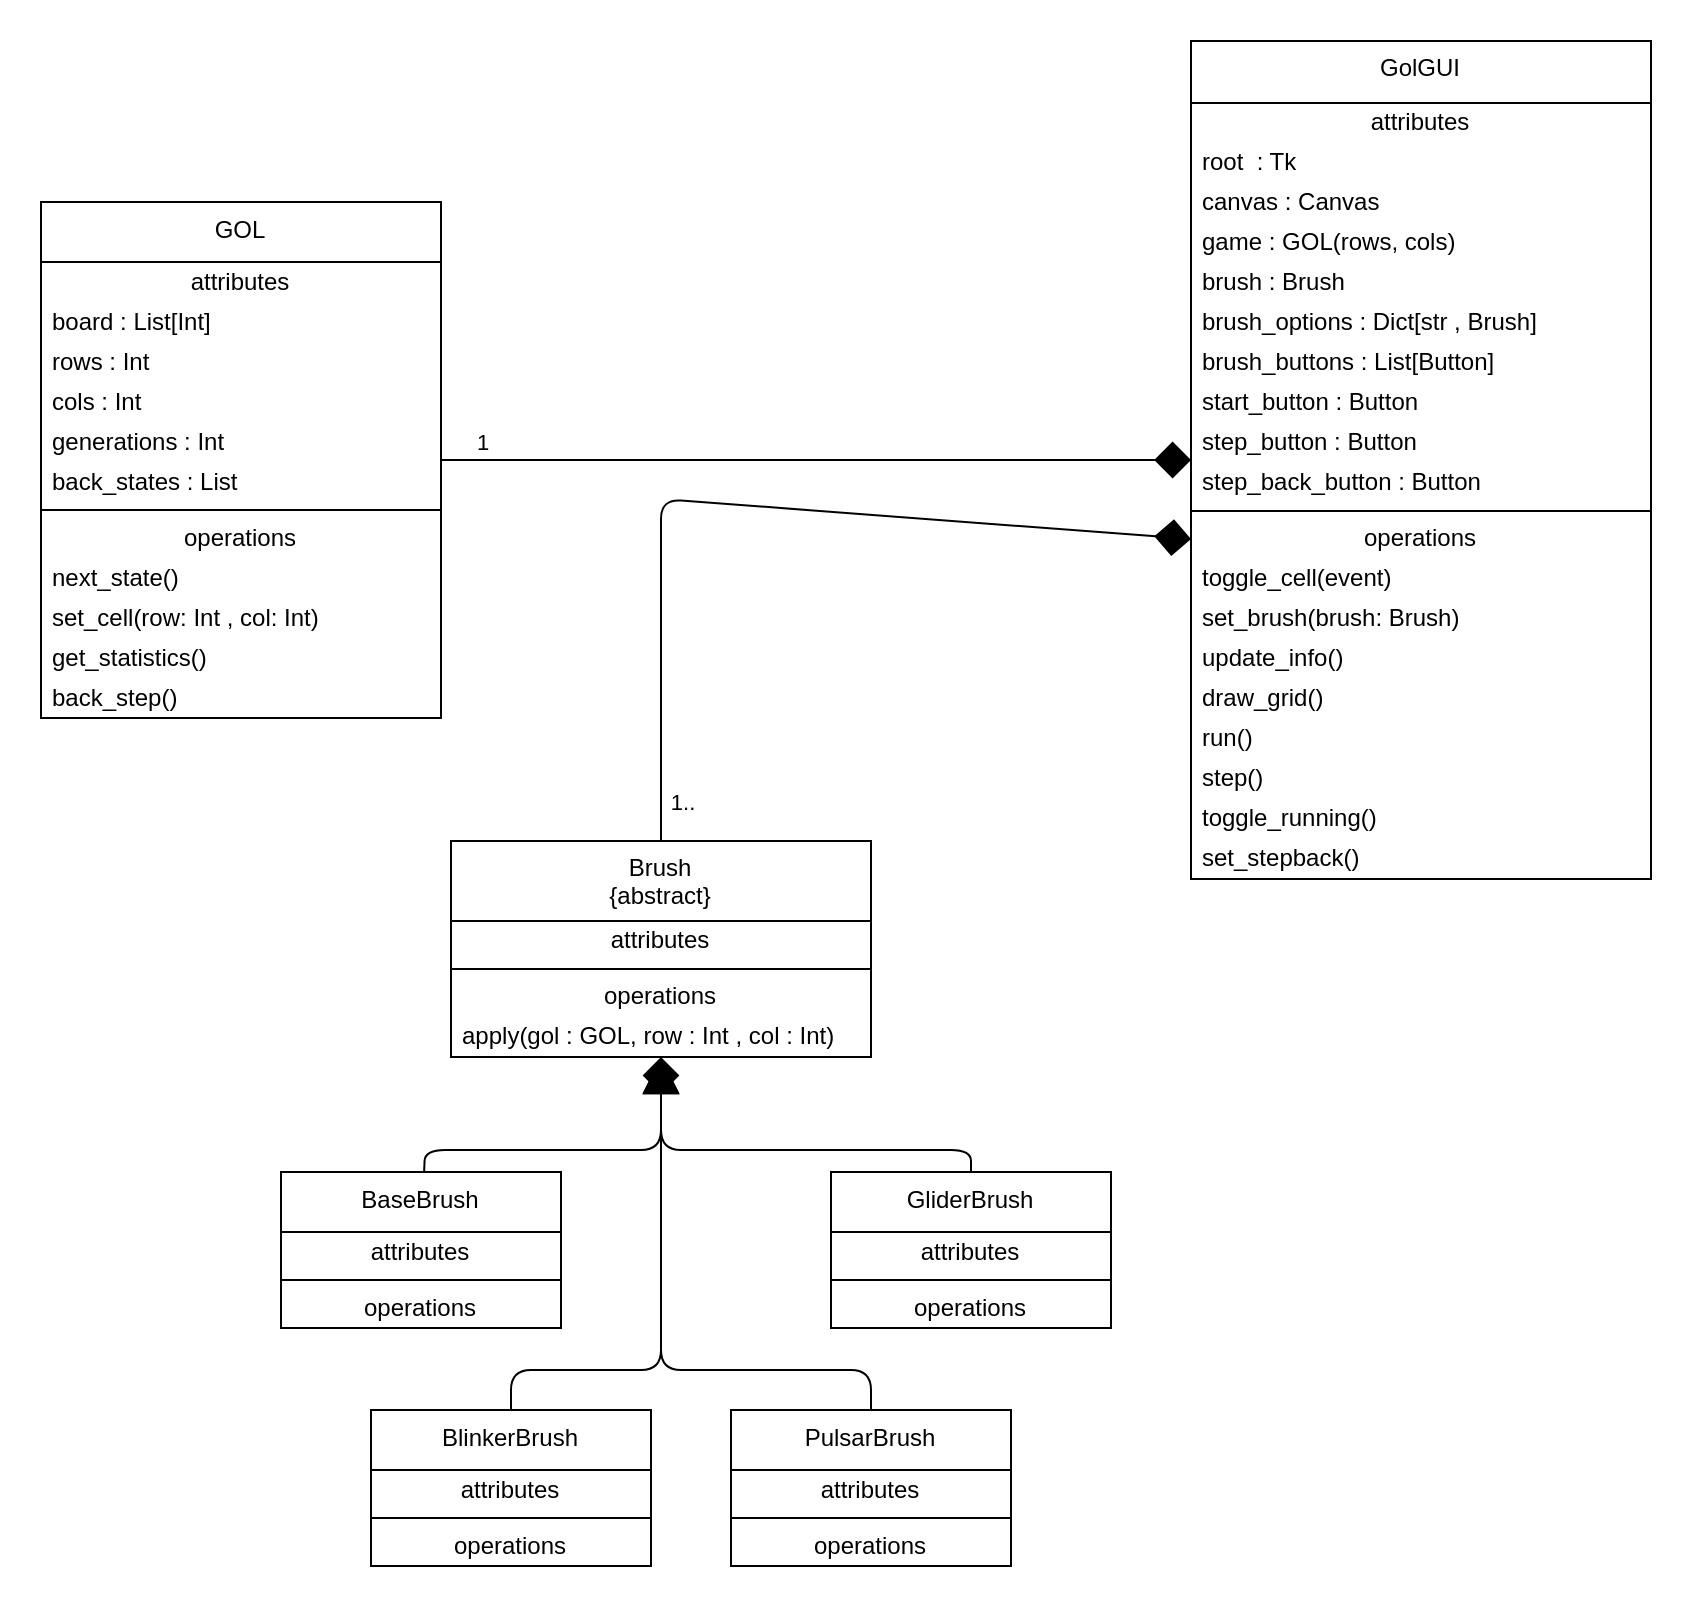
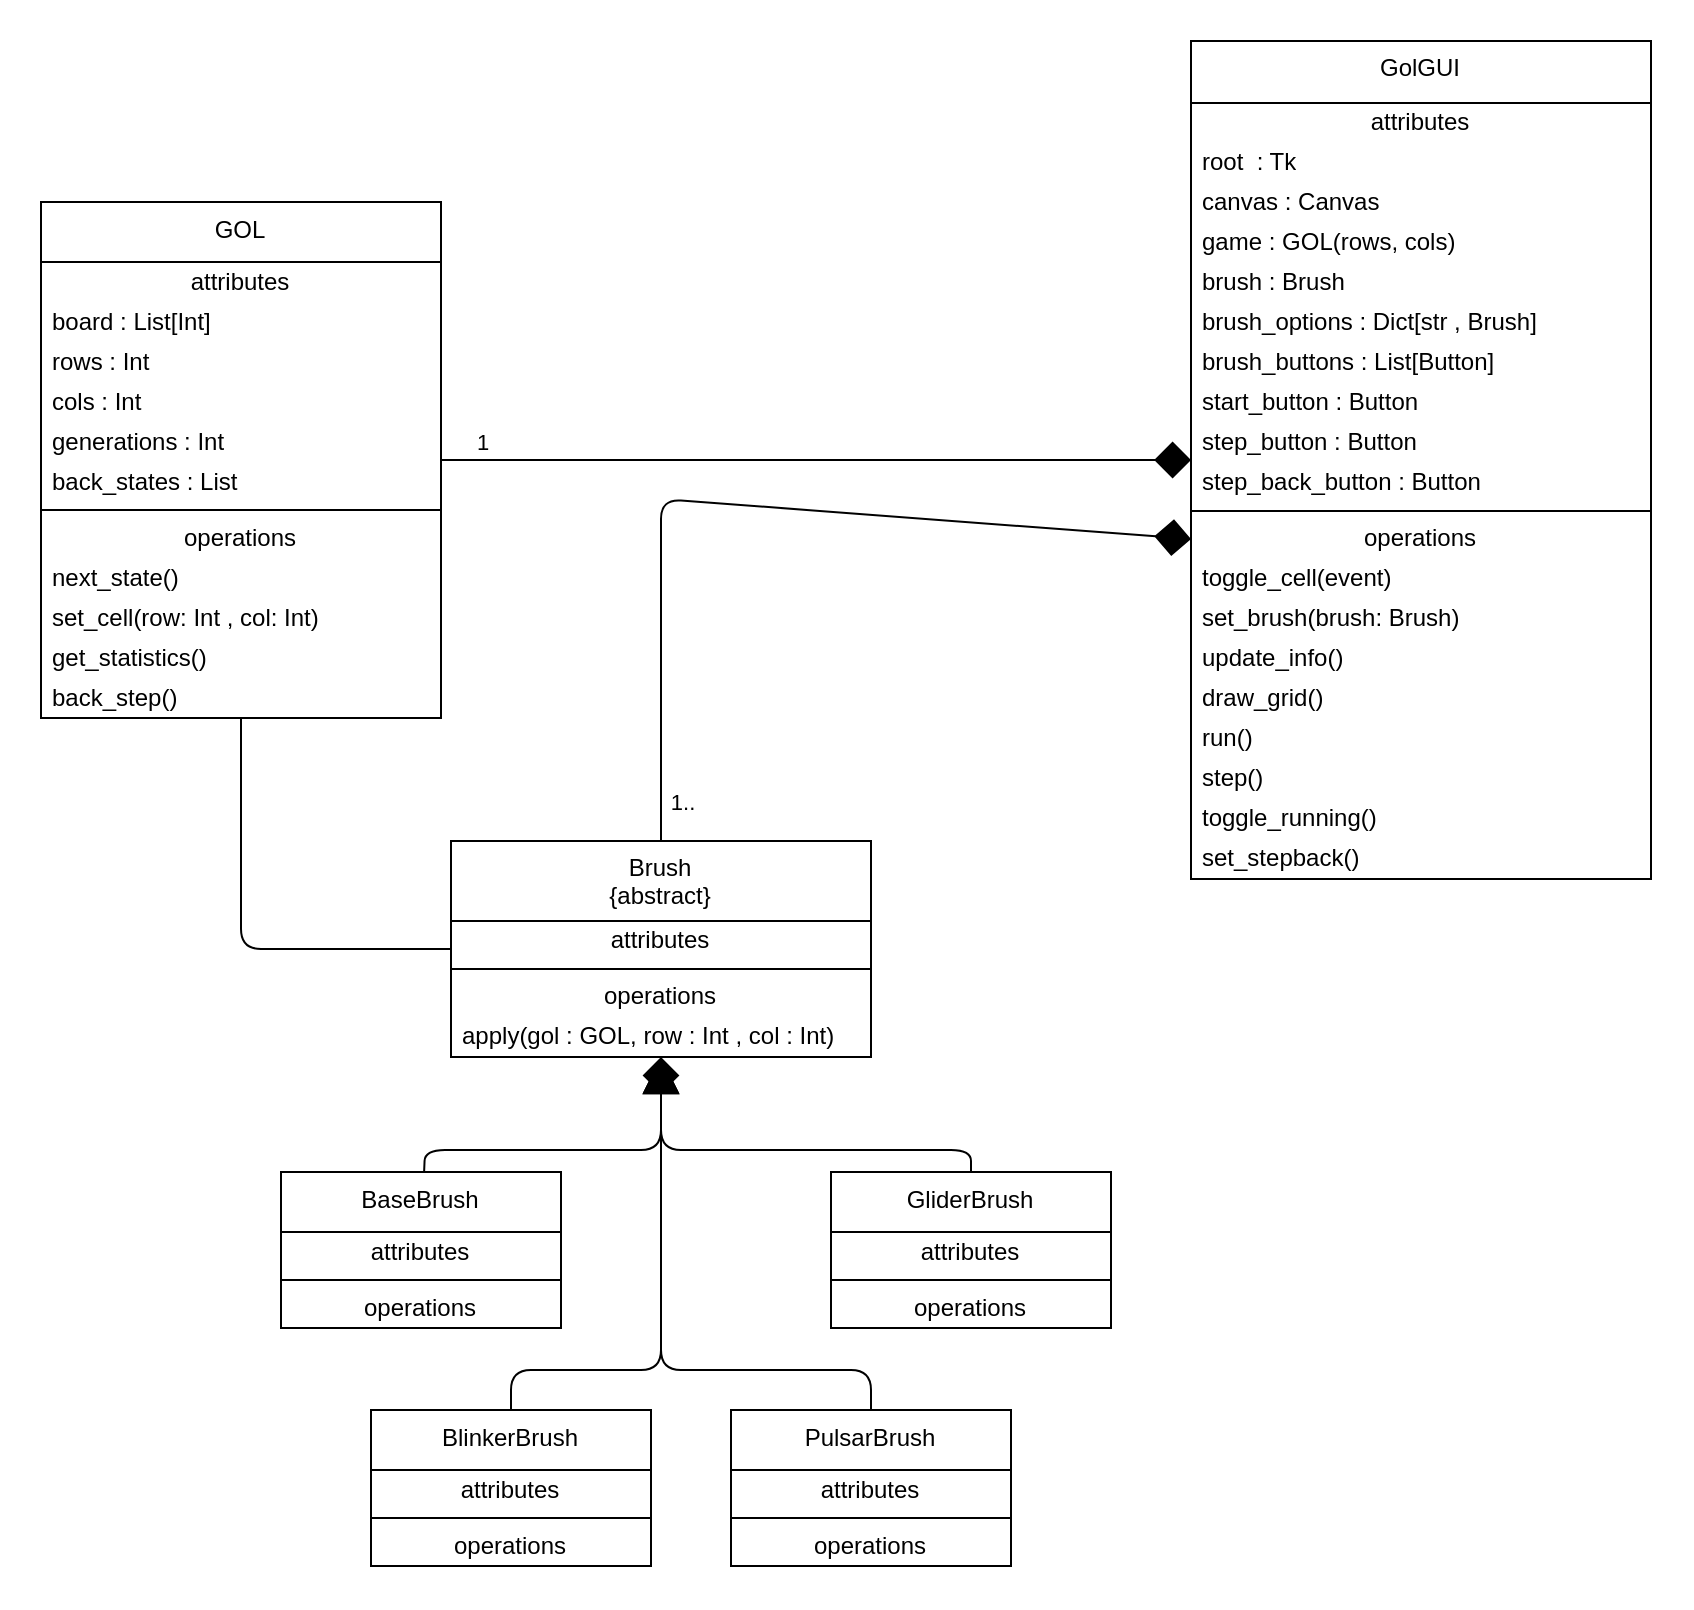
none -> (241, 933)
